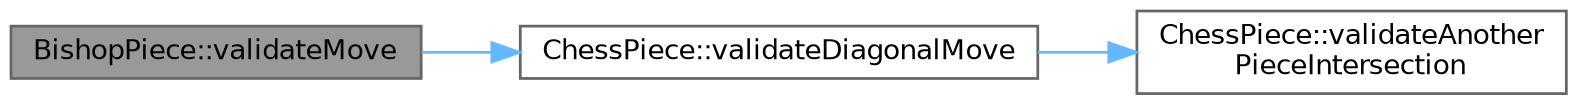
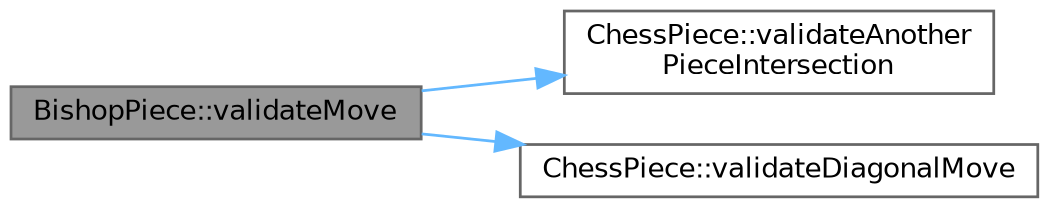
(1073, 52) -> (479, 85)
